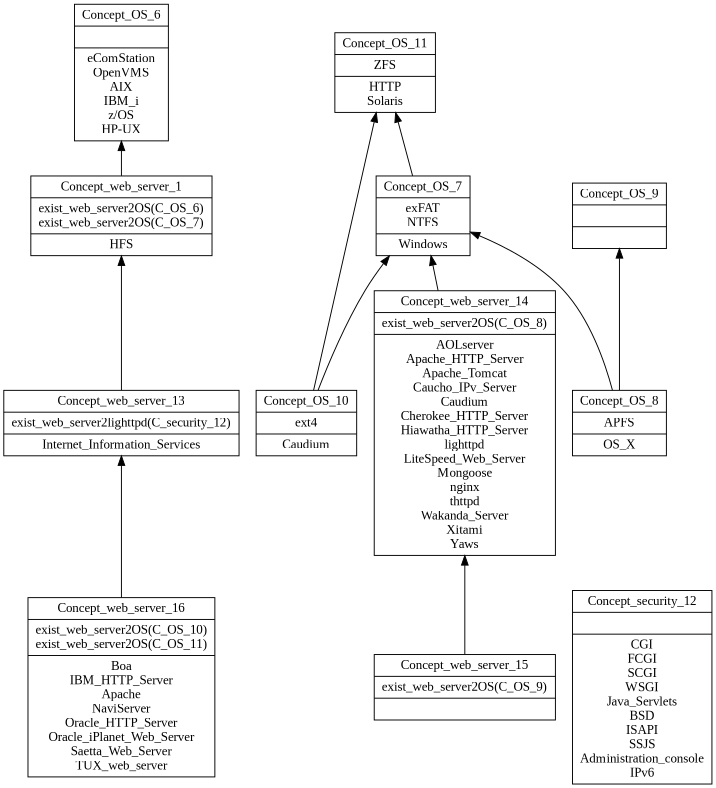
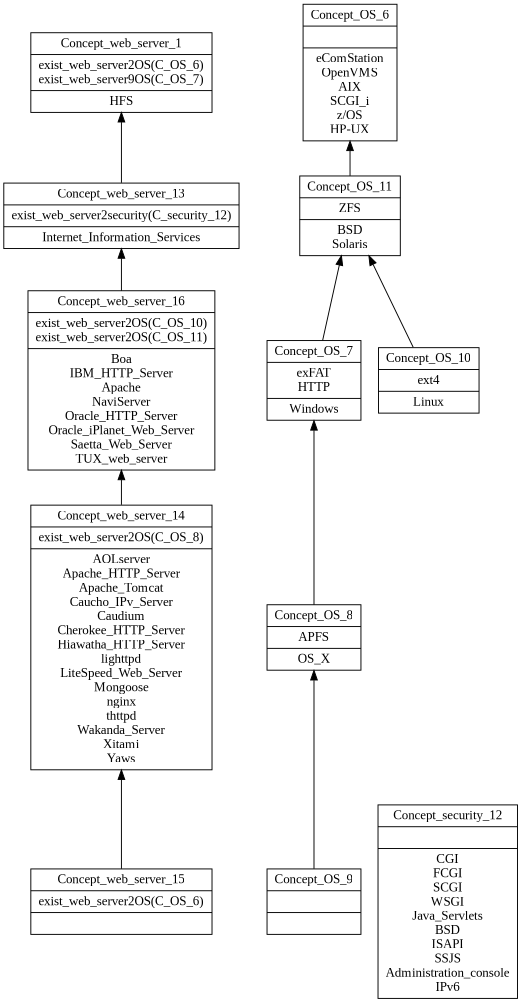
(385, 87) -> (350, 230)
(121, 101) -> (350, 101)
(121, 163) -> (350, 163)
(121, 222) -> (121, 79)
(423, 222) -> (314, 387)
(435, 278) -> (121, 492)
(619, 324) -> (314, 774)
(347, 325) -> none
(121, 423) -> (121, 215)
(306, 444) -> (429, 402)
(465, 687) -> (121, 901)
